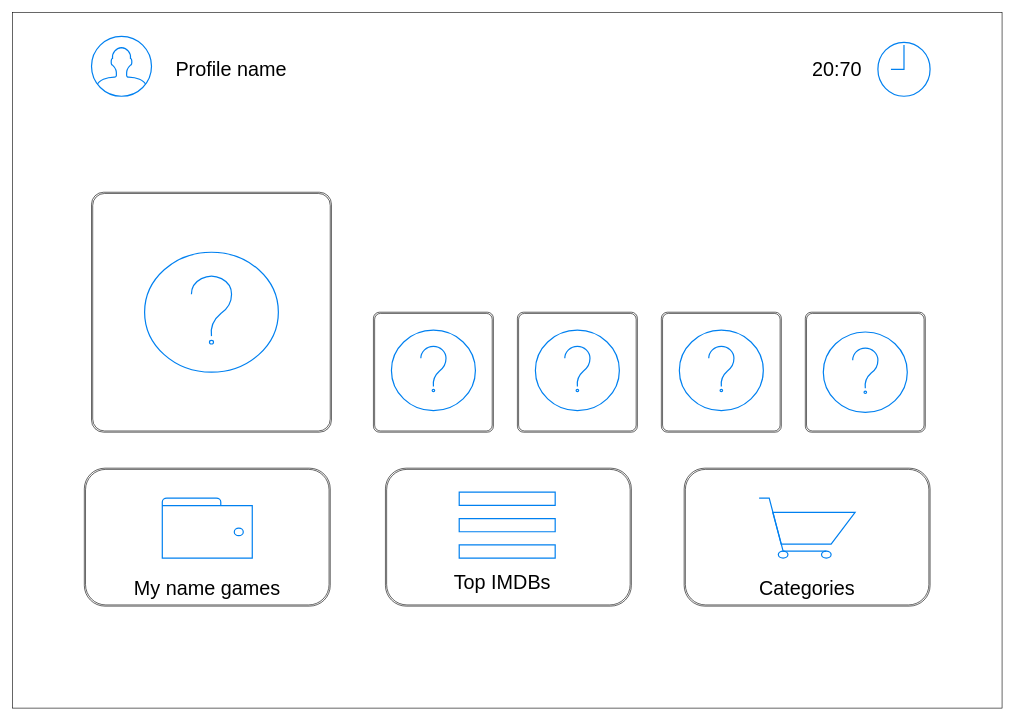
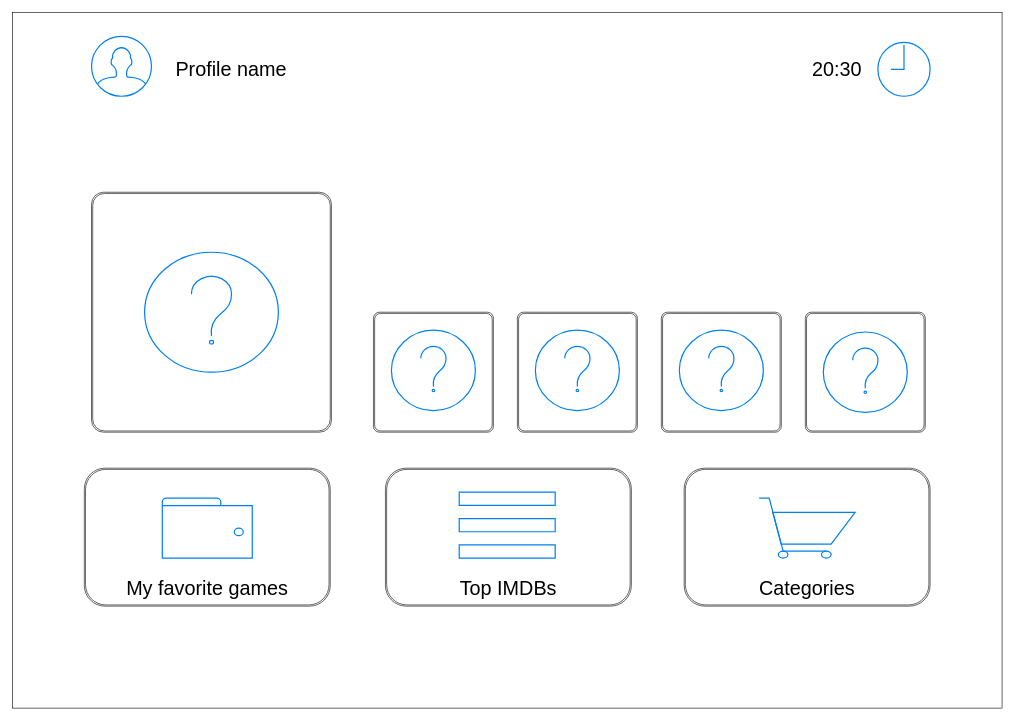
(837, 69) -> (837, 69)
(503, 582) -> (509, 588)
(207, 588) -> (207, 588)
